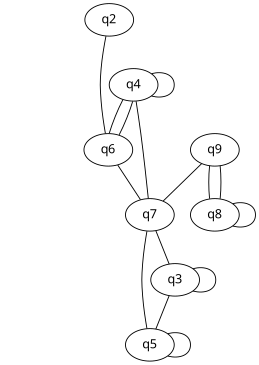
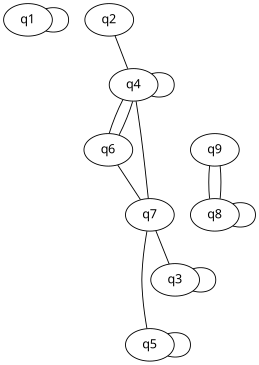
none -> (28, 20)
(100, 85) -> (121, 52)
(182, 182) -> none
(162, 312) -> none
